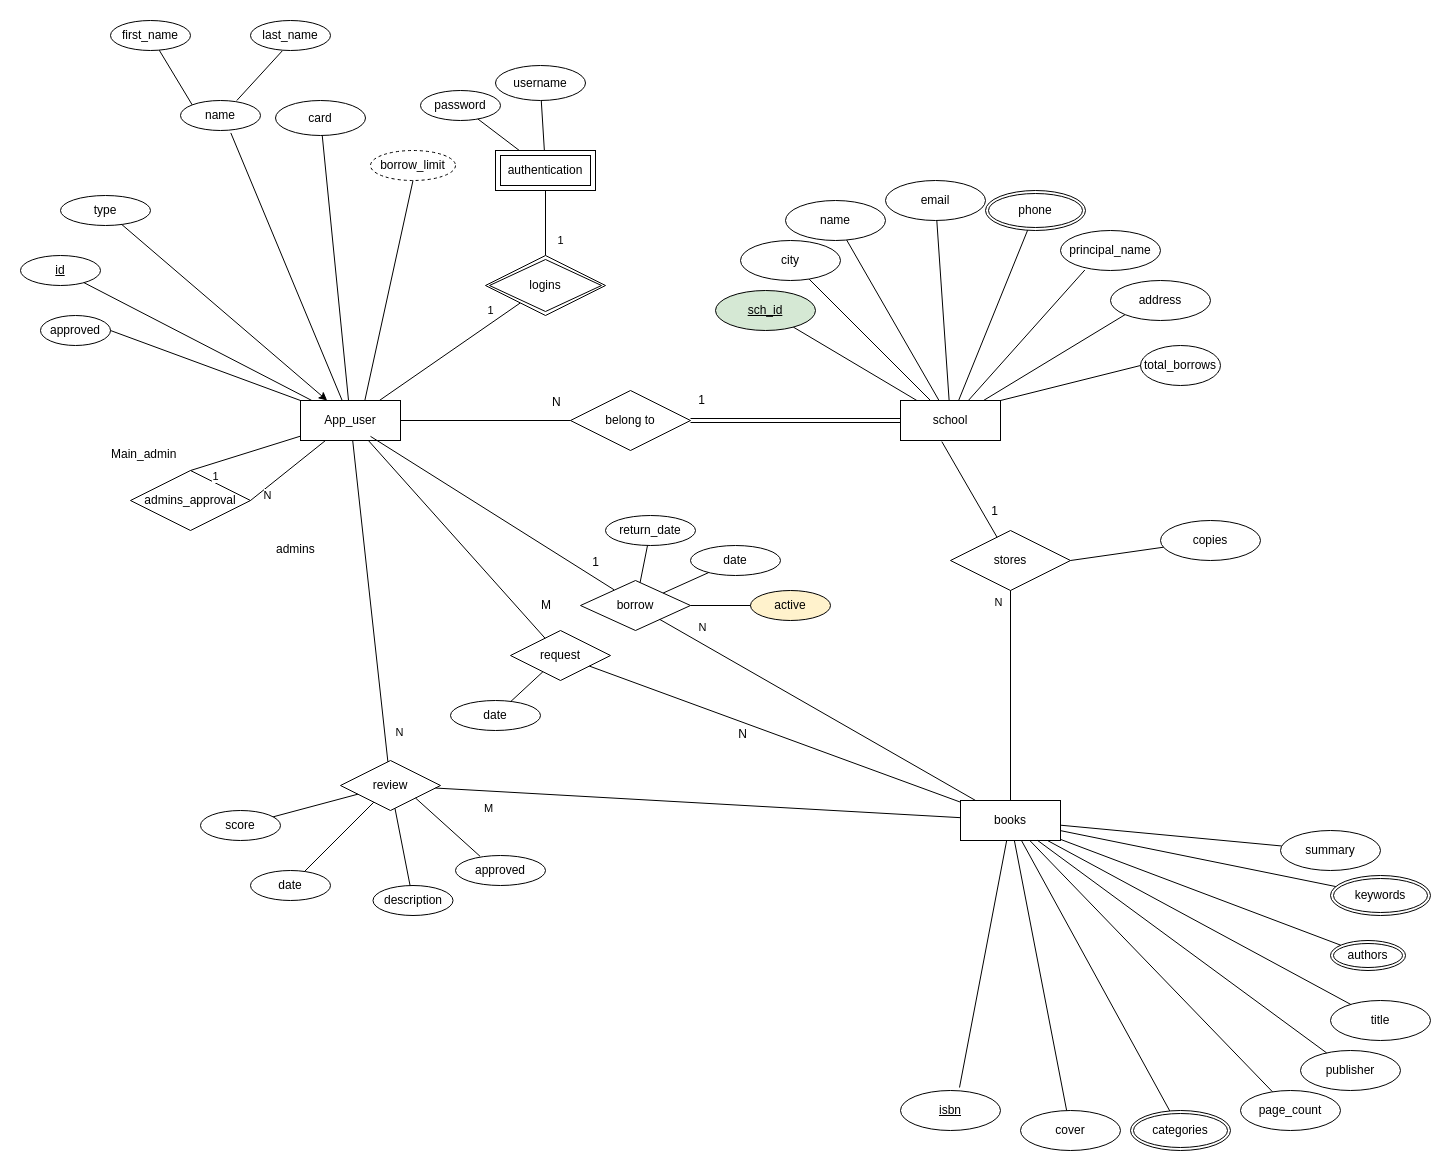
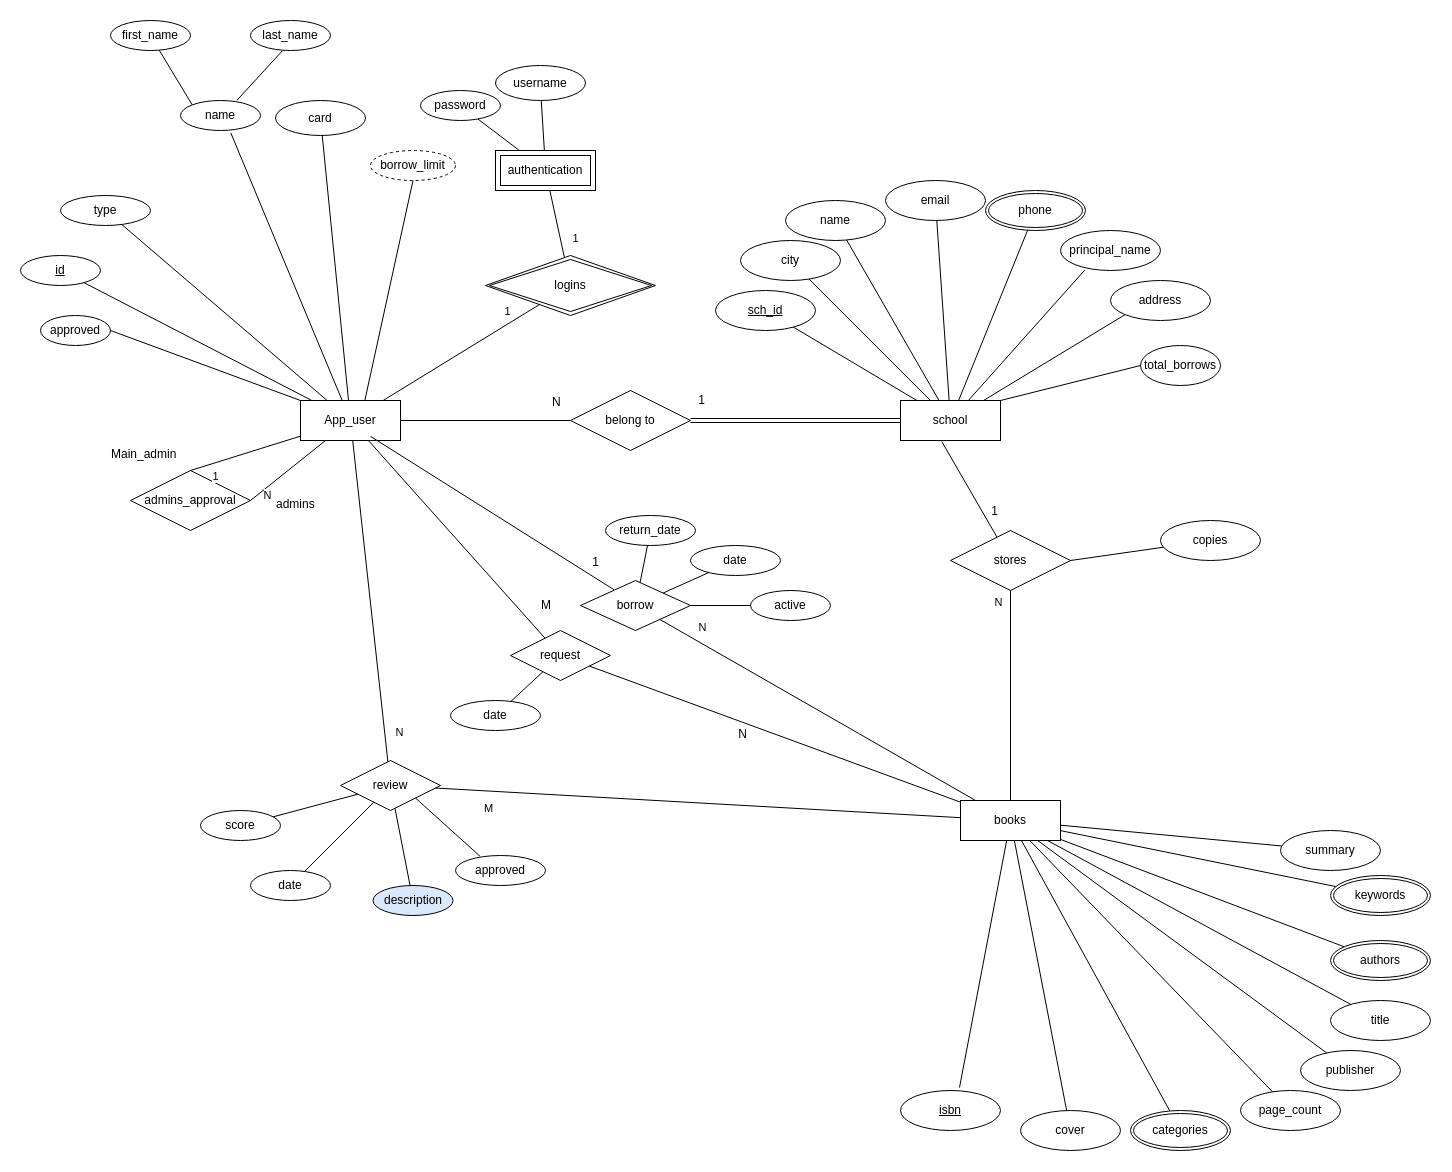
(546, 286) -> (571, 286)
(766, 311) -> (766, 311)
(321, 395) -> (323, 397)
(296, 551) -> (296, 506)
(791, 606) -> (791, 606)
(413, 901) -> (413, 901)
(1368, 956) -> (1381, 961)
